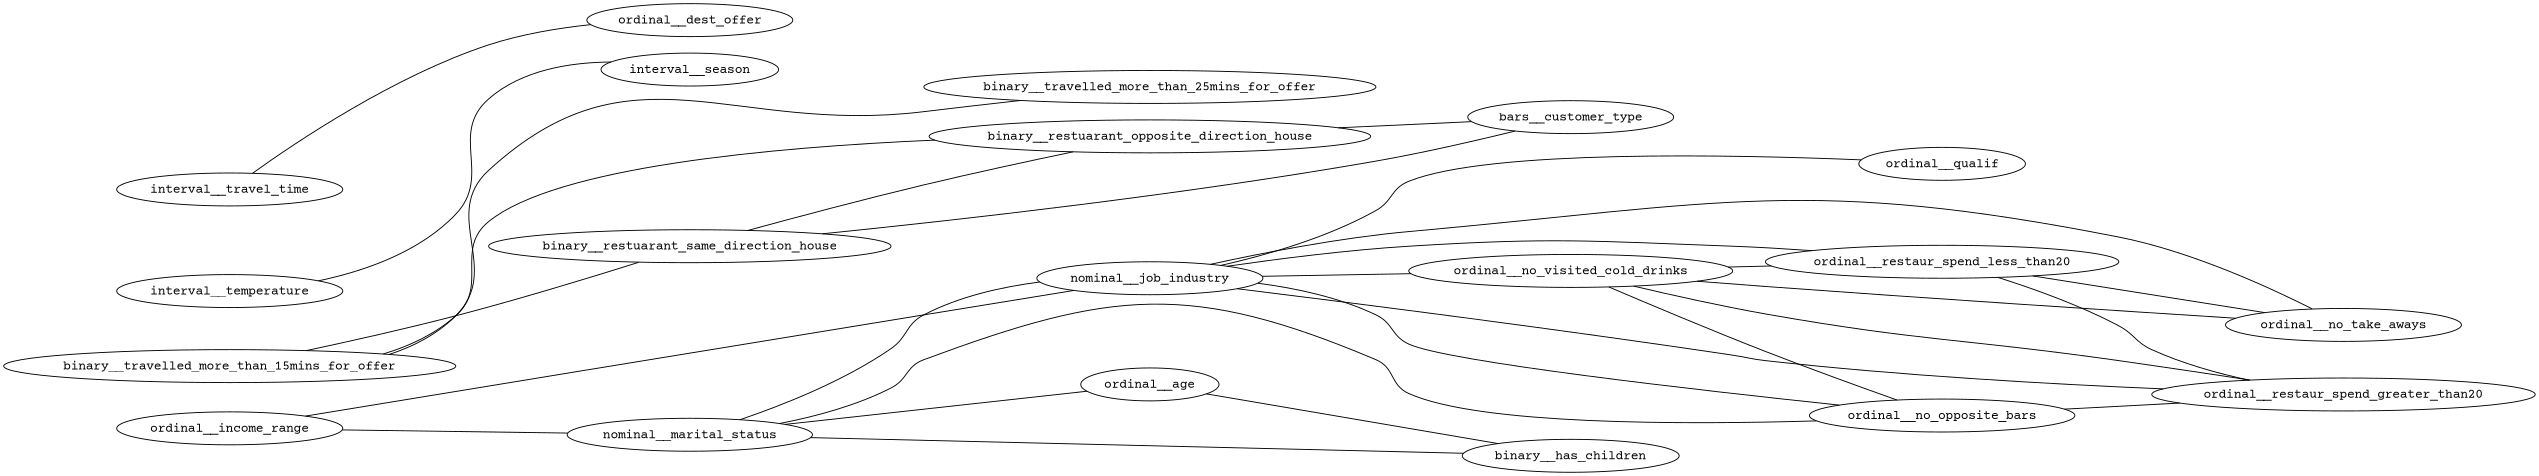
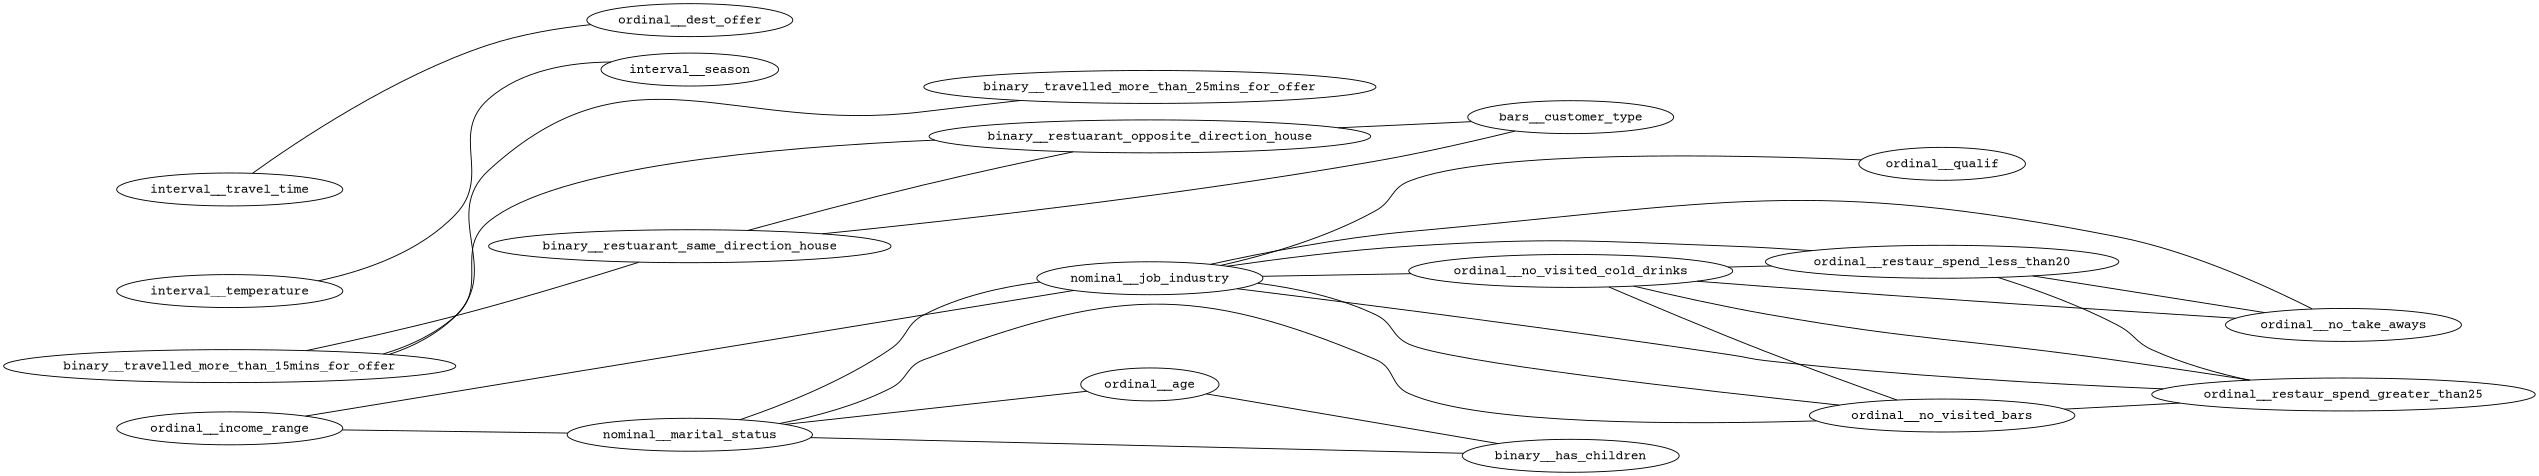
(2343, 394) -> (2343, 394)
(1942, 416) -> (1942, 416)
